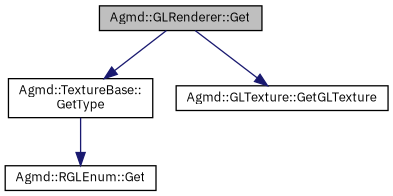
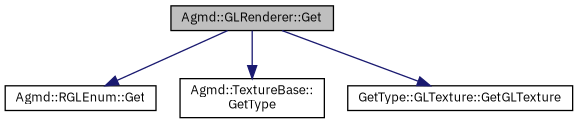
(282, 98) -> (460, 98)
(81, 135) -> (172, 55)
